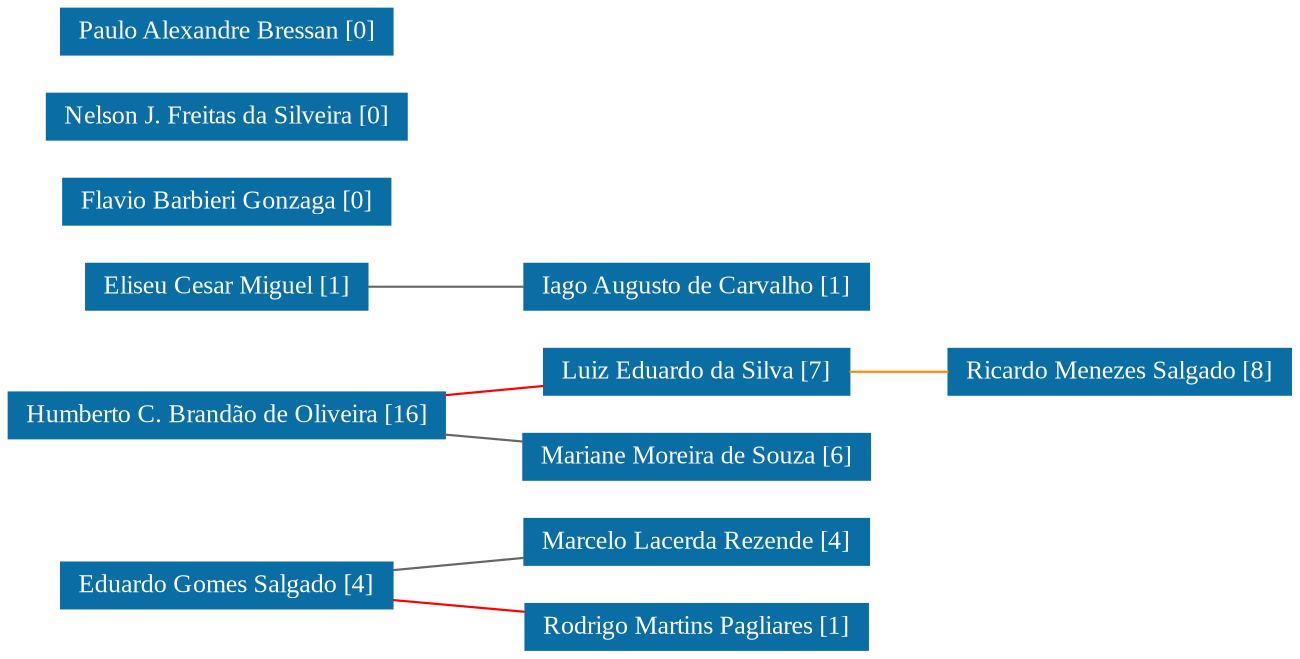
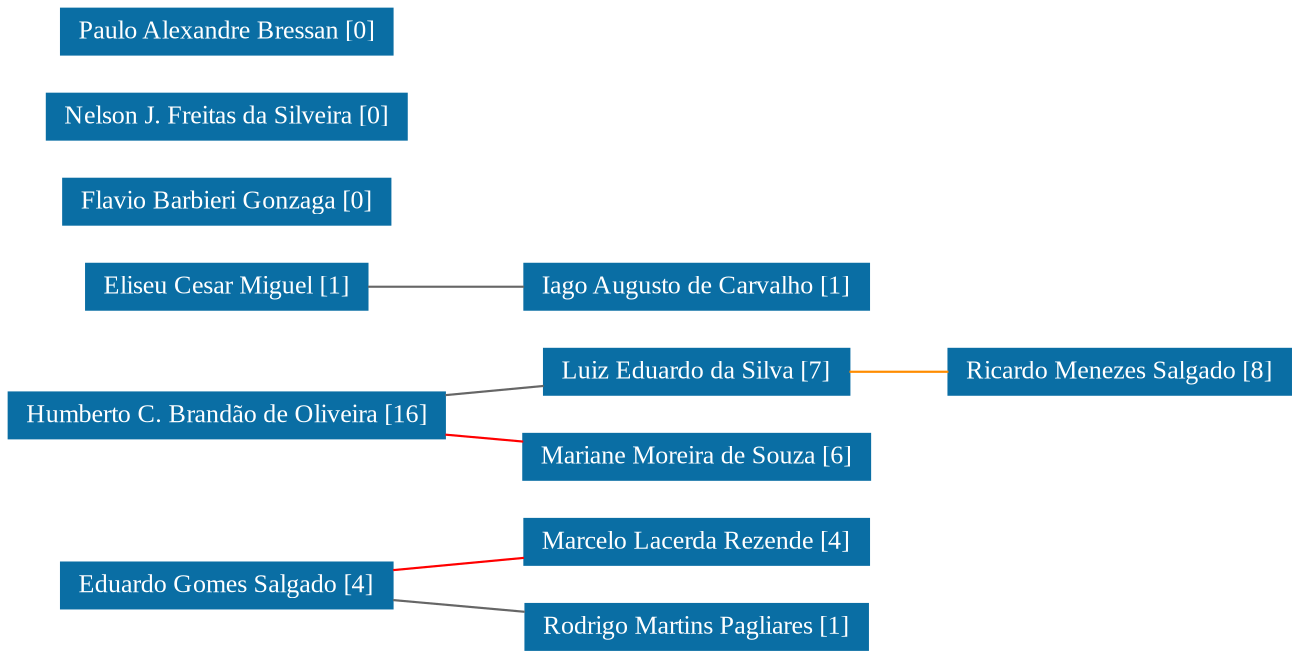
(495, 391) -> (495, 391)
(484, 438) -> (484, 438)
(459, 564) -> (459, 564)
(459, 606) -> (459, 606)
